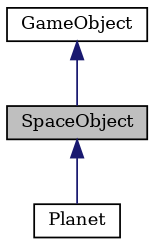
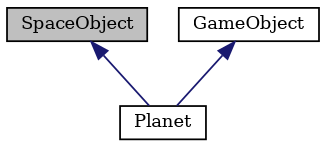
(77, 83) -> (200, 80)
